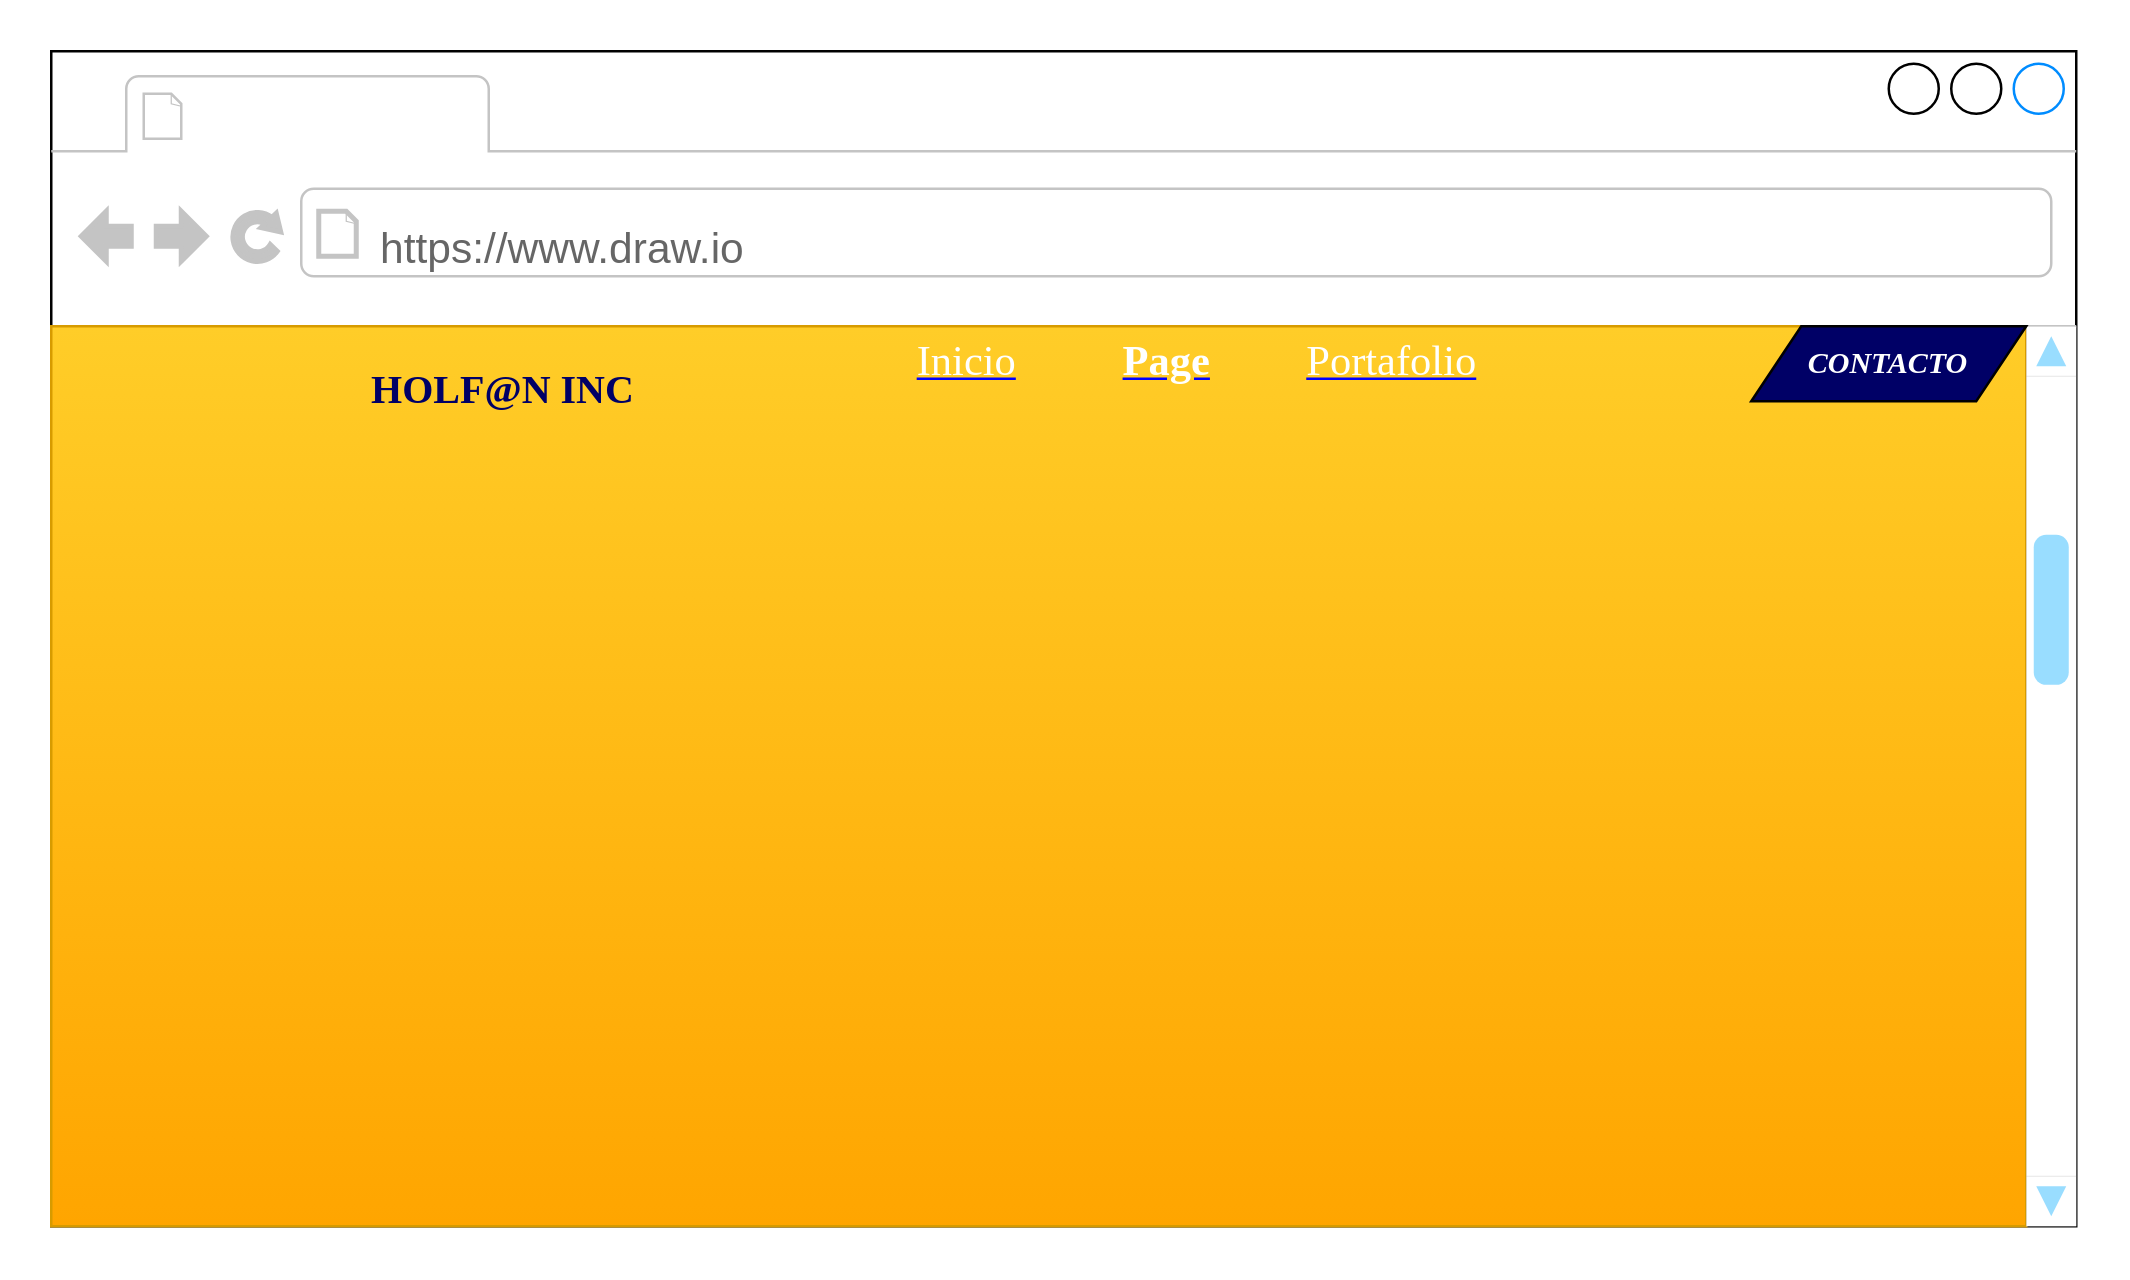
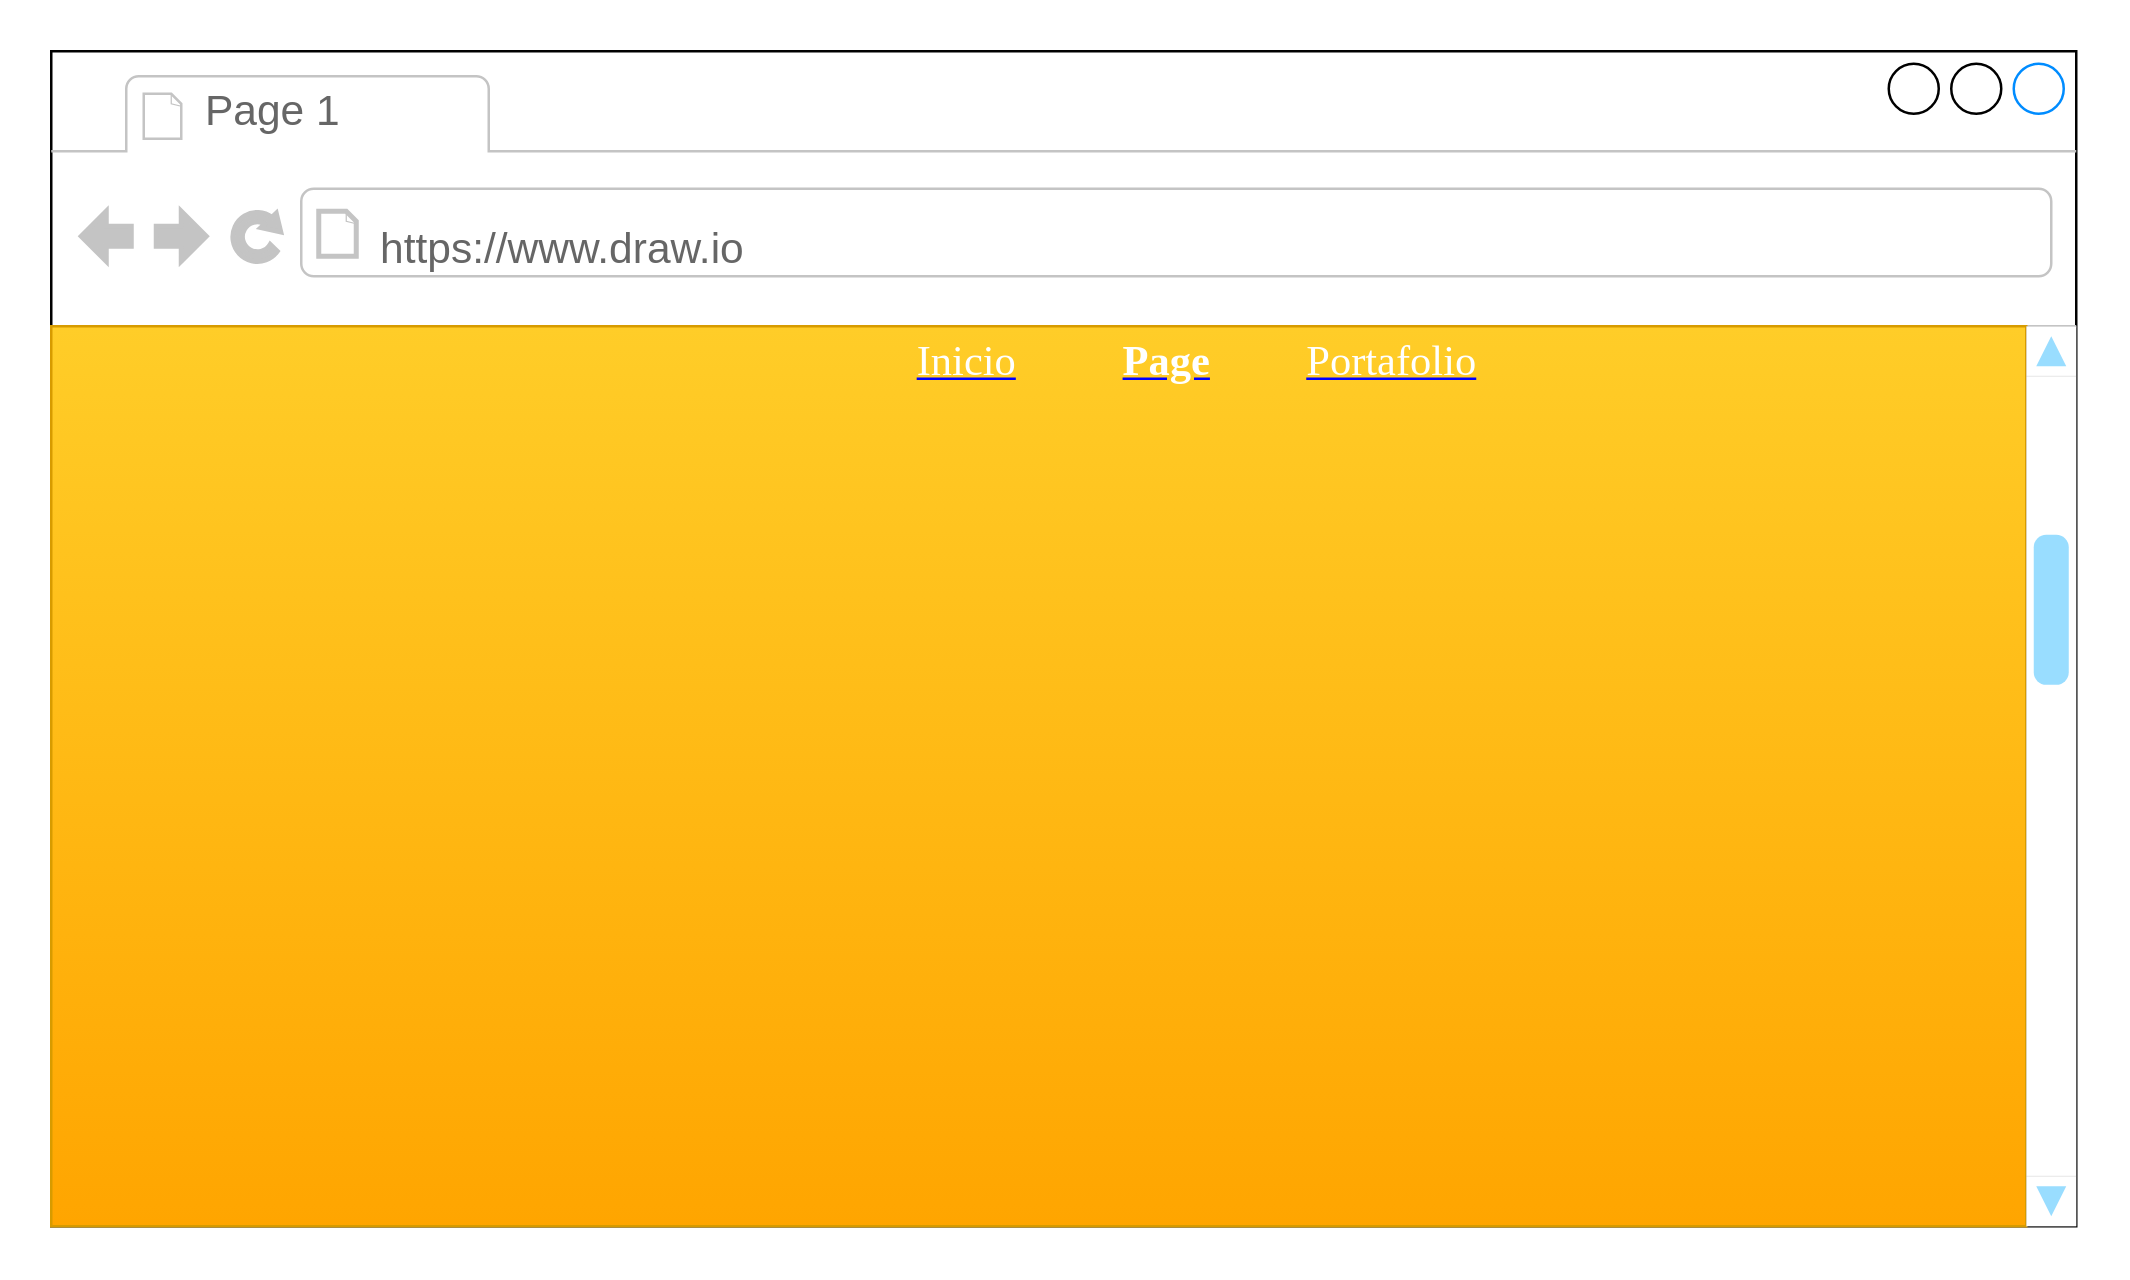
none -> (339, 114)
(1889, 364) -> none
(504, 389) -> none
